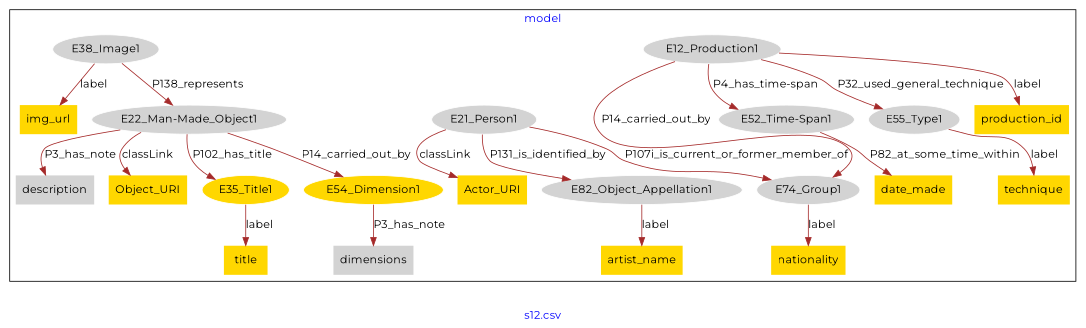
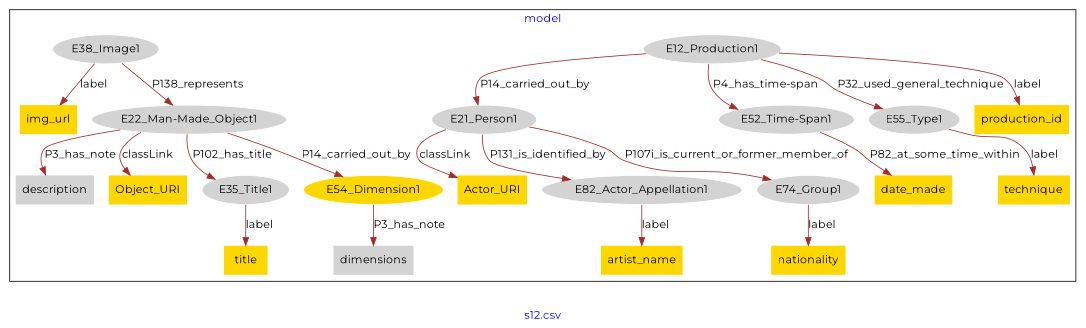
(680, 146) -> (552, 62)
(246, 190) -> (246, 190)
(642, 190) -> (642, 190)
